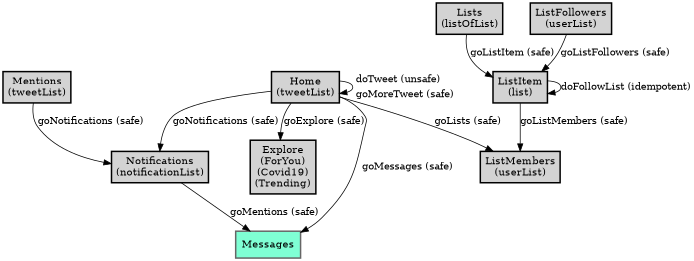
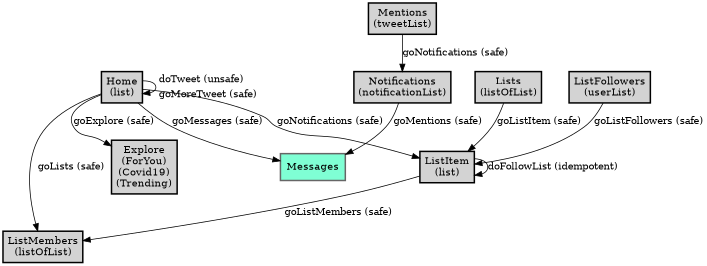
(306, 92) -> (122, 92)
(206, 102) -> (276, 126)
(521, 172) -> (43, 252)
